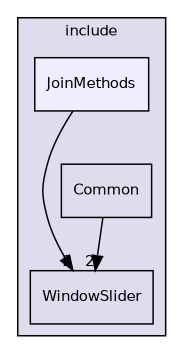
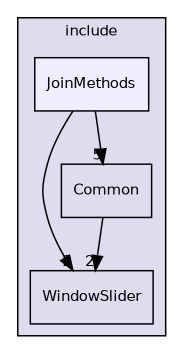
none -> (98, 130)
